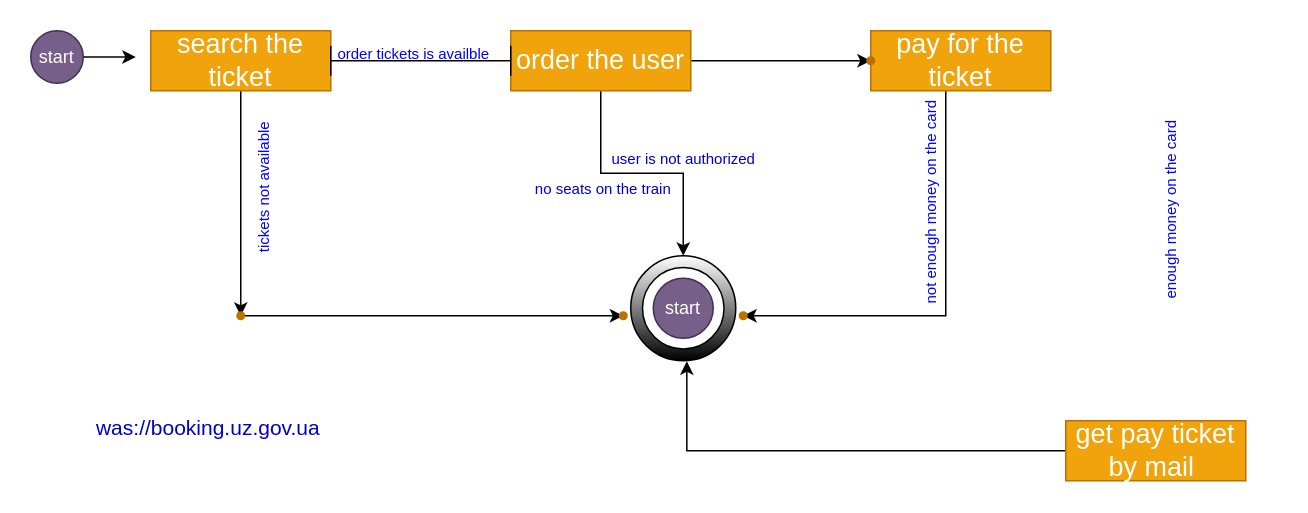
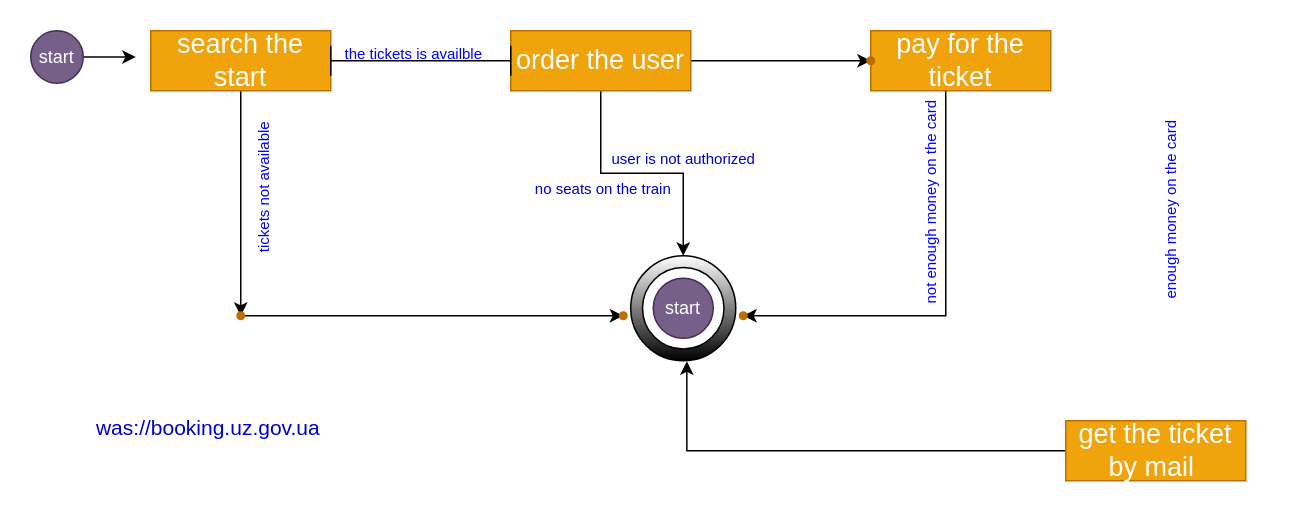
(414, 53) -> (414, 53)
(241, 61) -> (241, 61)
(1156, 451) -> (1156, 451)
